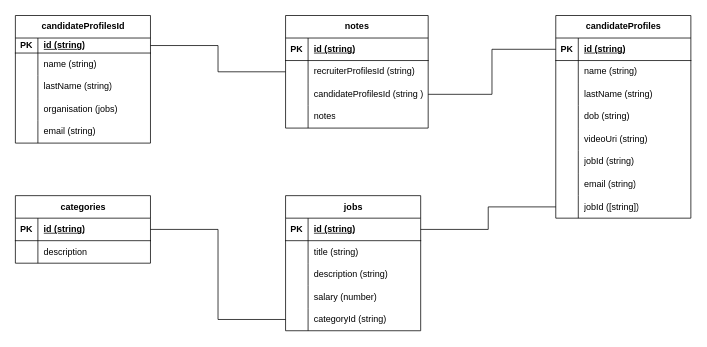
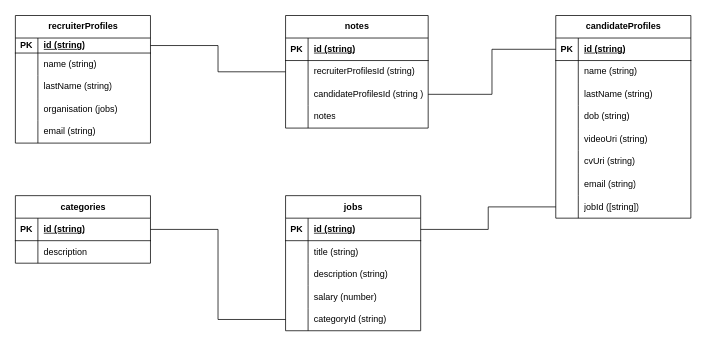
(83, 27) -> (83, 27)
(617, 162) -> (616, 162)
